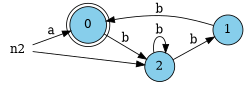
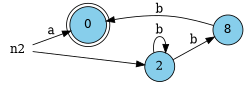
(228, 30) -> (228, 30)
(122, 44) -> none
